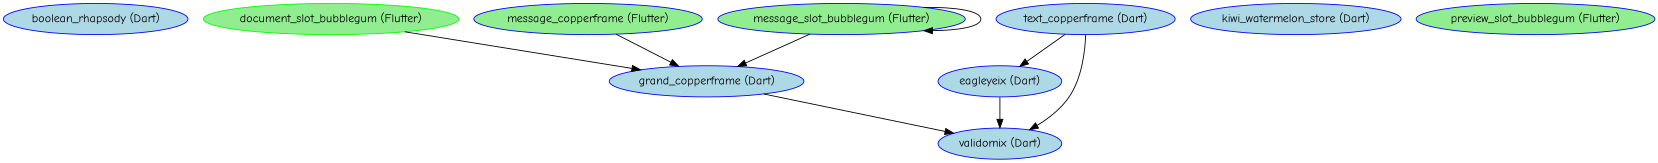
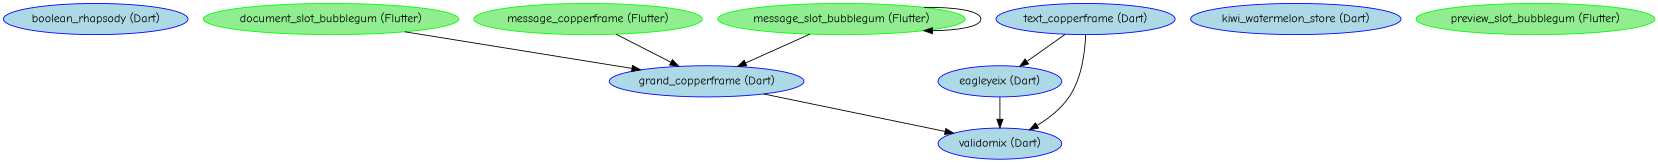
(588, 19) -> (588, 19)
(842, 19) -> (842, 19)
(1536, 19) -> (1536, 19)
